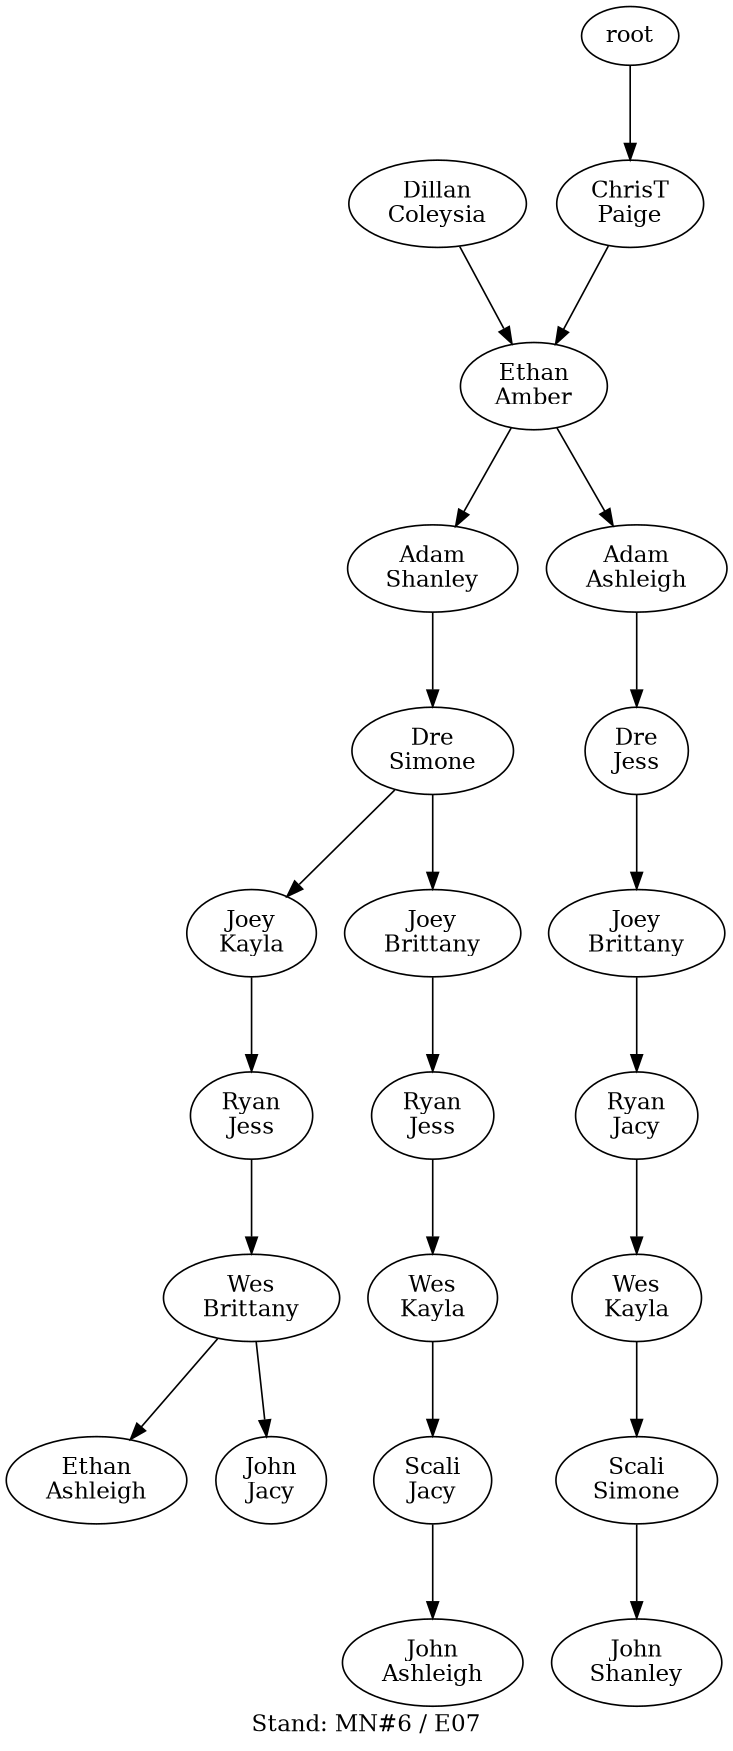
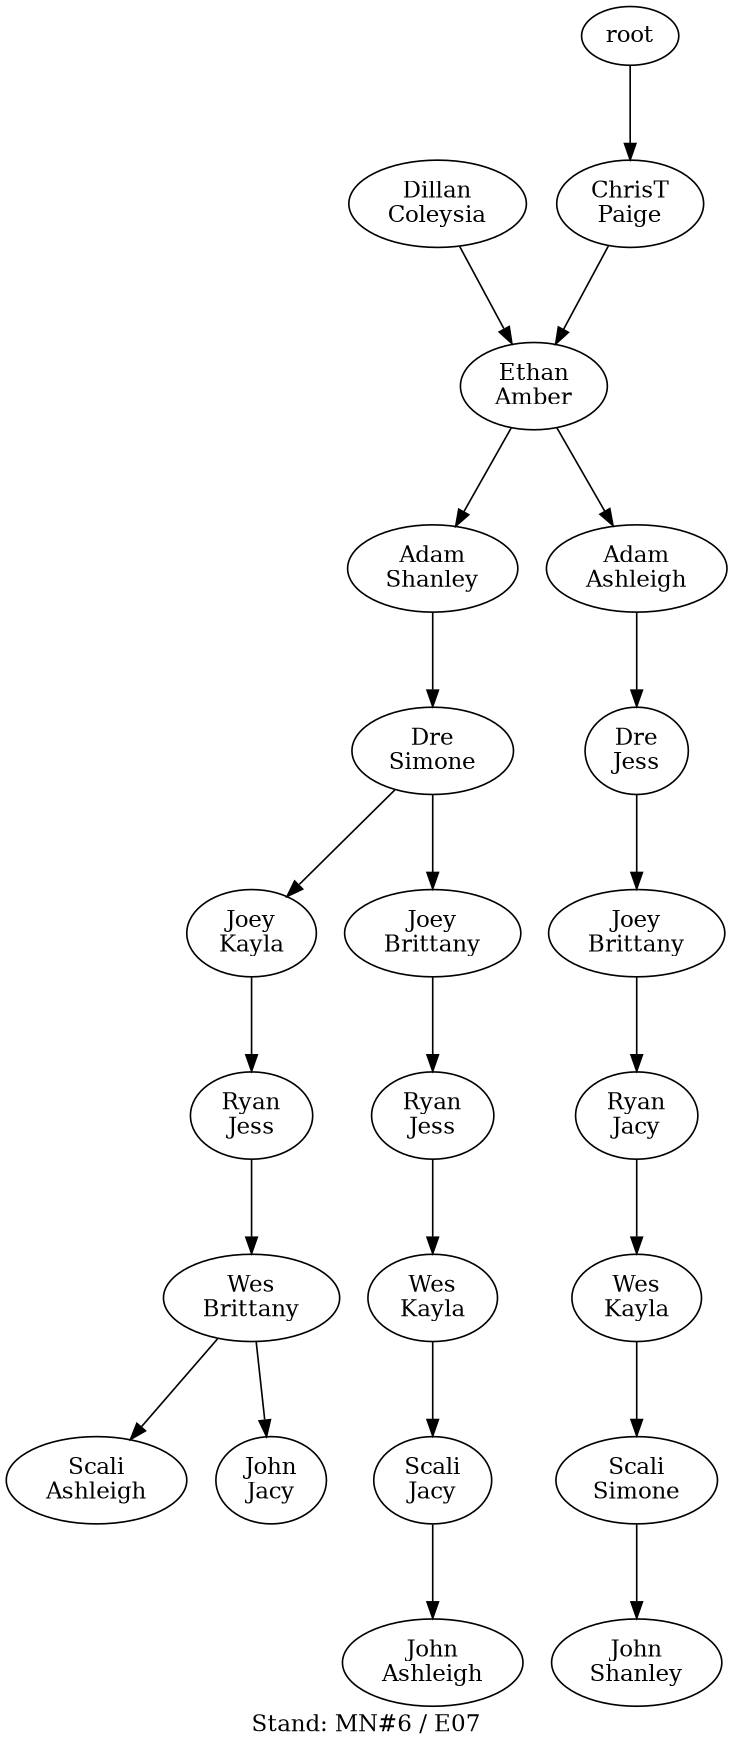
(97, 1480) -> (97, 1480)
